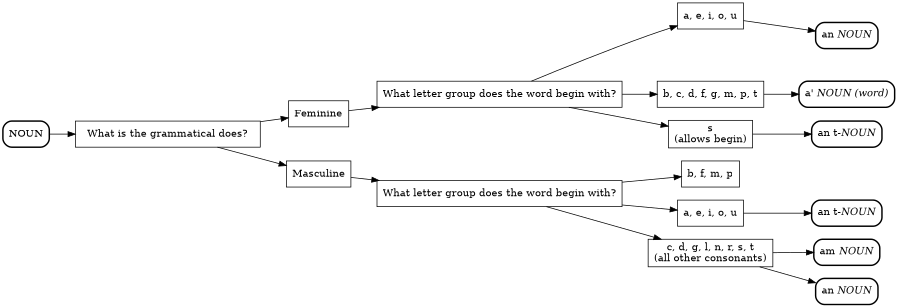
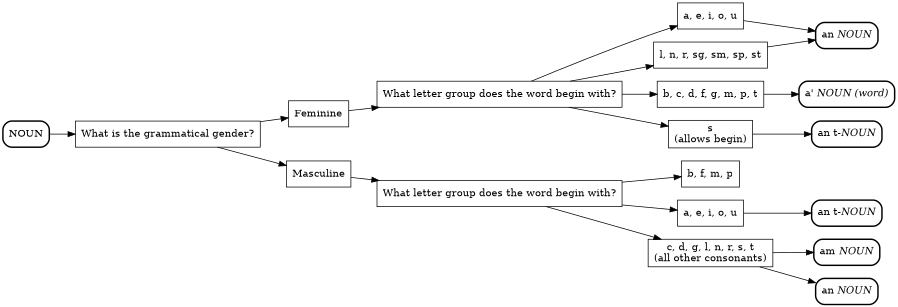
none -> (711, 55)
(168, 134) -> (168, 134)
